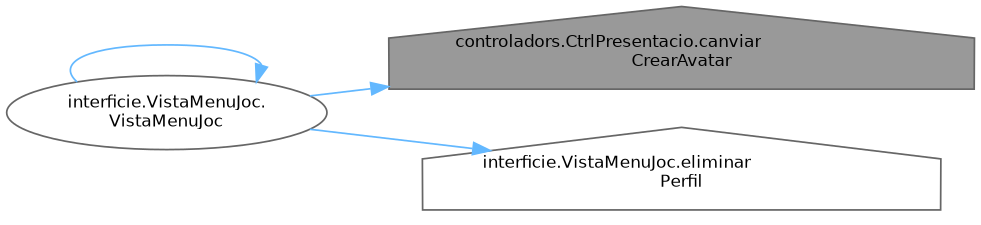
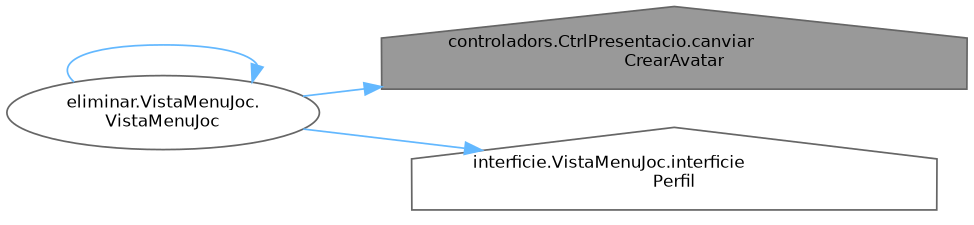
(167, 113) -> (163, 113)
(682, 173) -> (674, 173)
